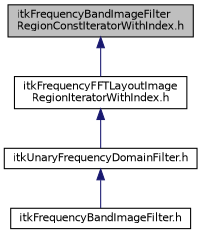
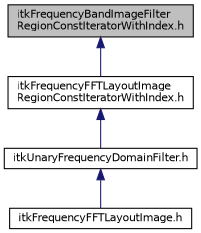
(101, 93) -> (101, 93)
(101, 218) -> (101, 218)
